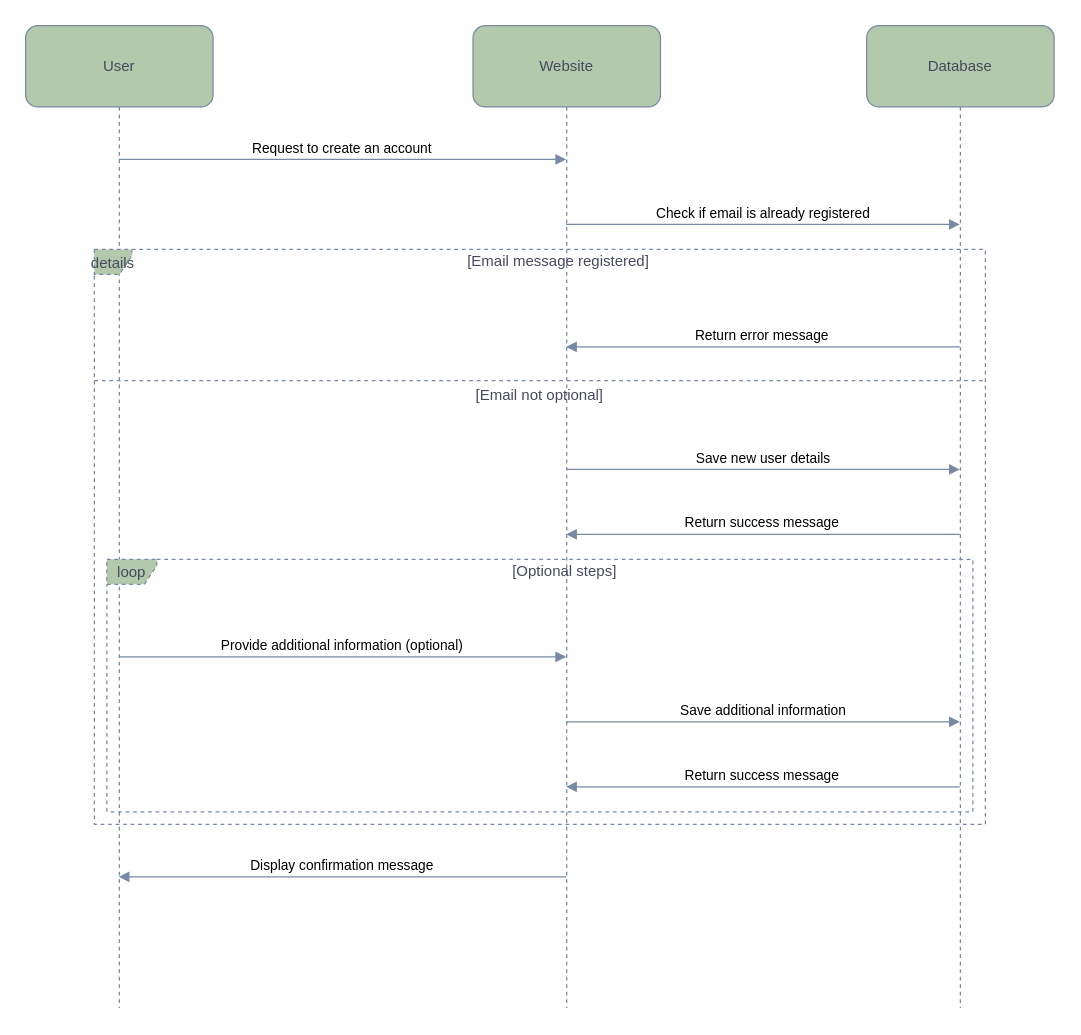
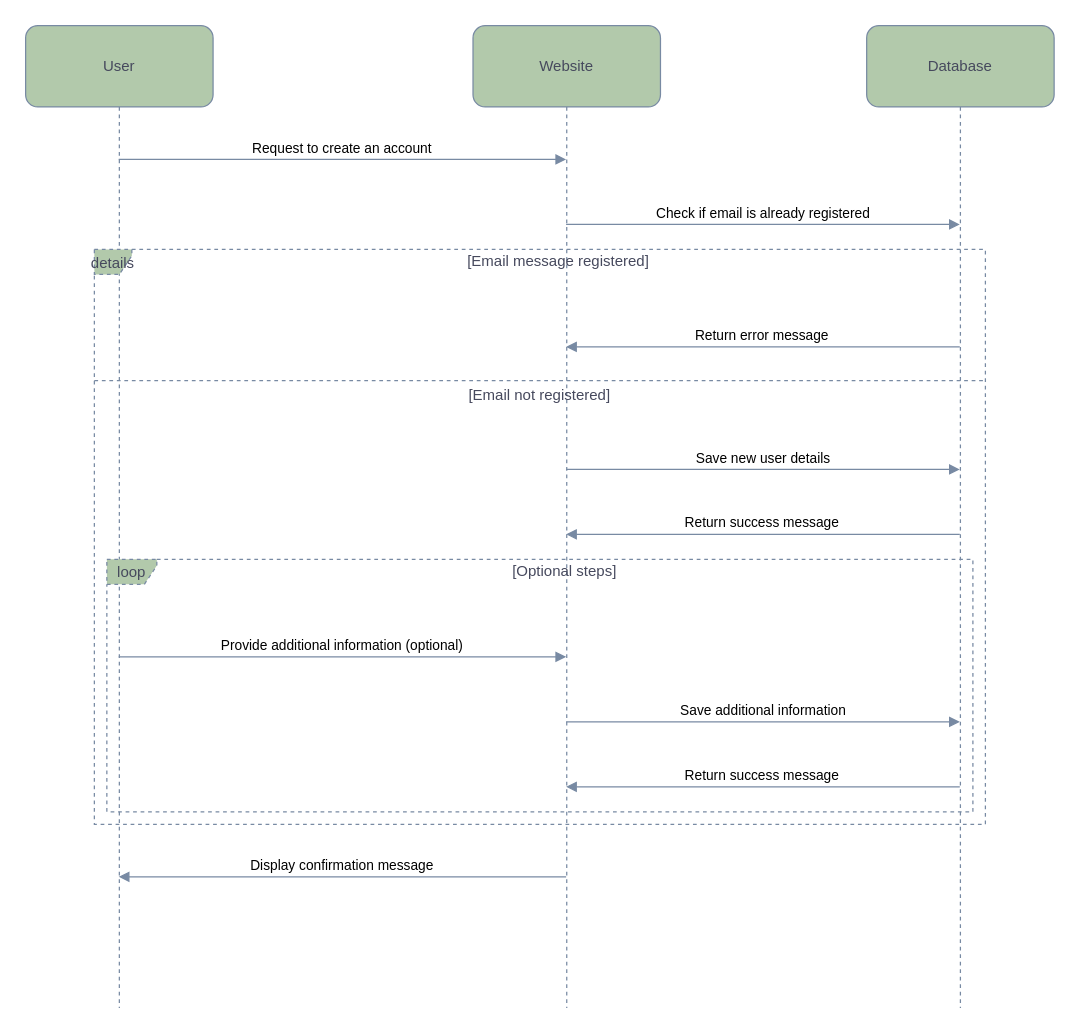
(540, 396) -> (540, 396)
